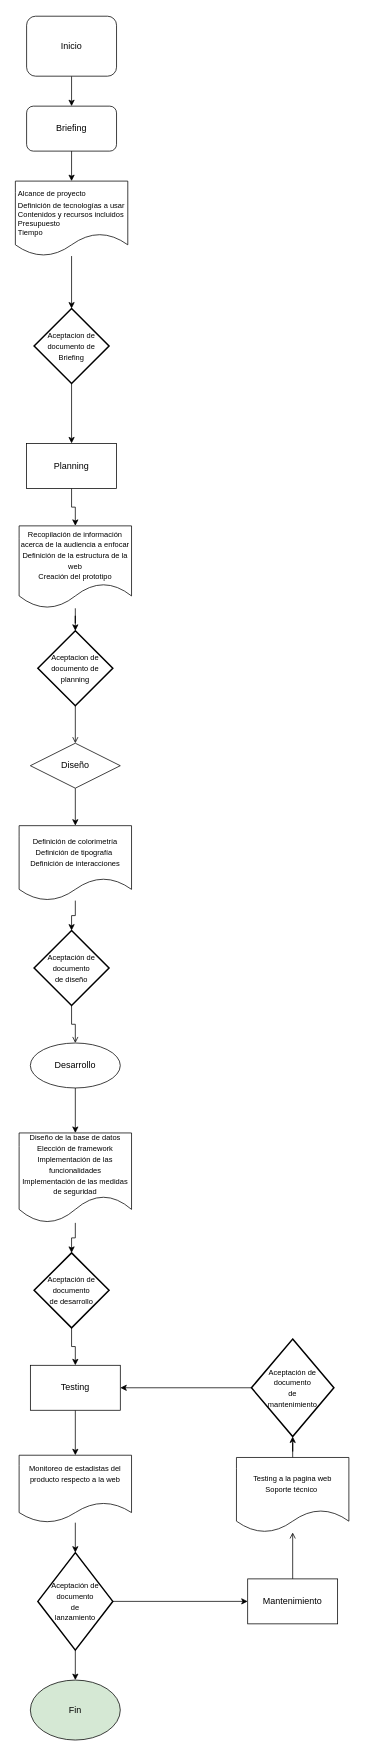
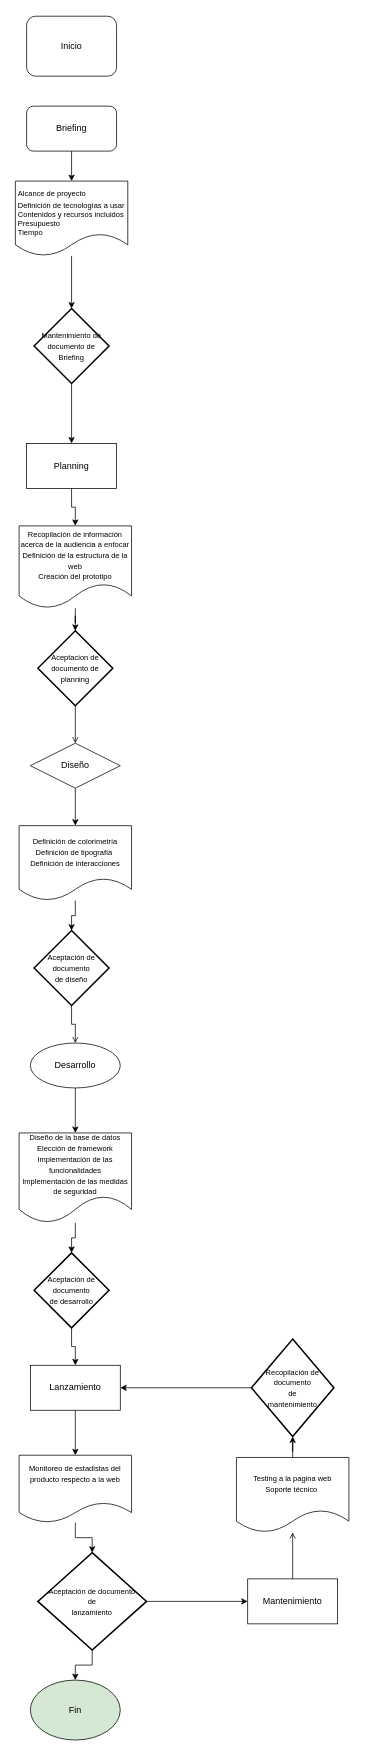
(72, 87) -> none
(72, 345) -> (72, 345)
(75, 1388) -> (75, 1388)
(293, 1388) -> (293, 1388)
(75, 1602) -> (92, 1602)
